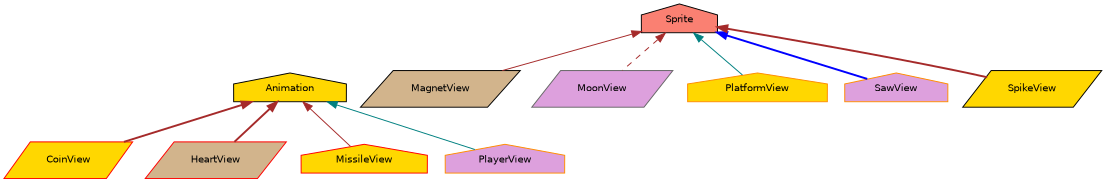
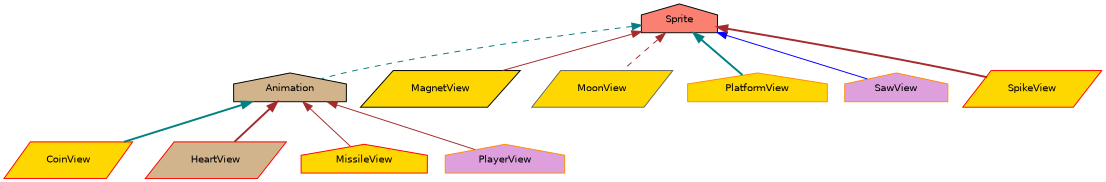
none -> (476, 49)
(722, 57) -> (722, 57)
(797, 57) -> (797, 57)
(290, 89) -> (290, 89)
(440, 89) -> (440, 89)
(602, 89) -> (602, 89)
(1032, 89) -> (1032, 89)
(183, 123) -> (183, 123)
(406, 127) -> (406, 127)
